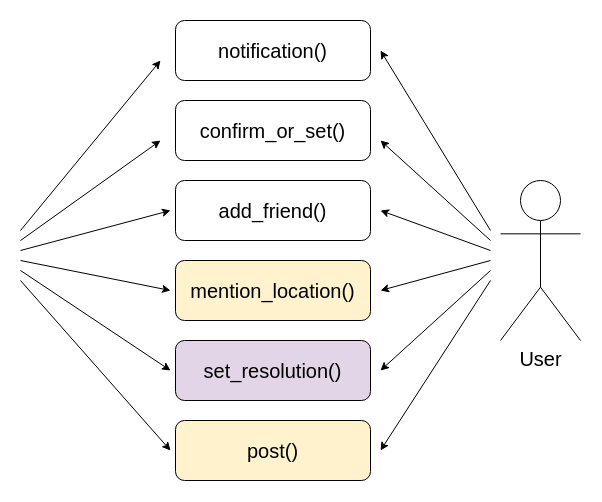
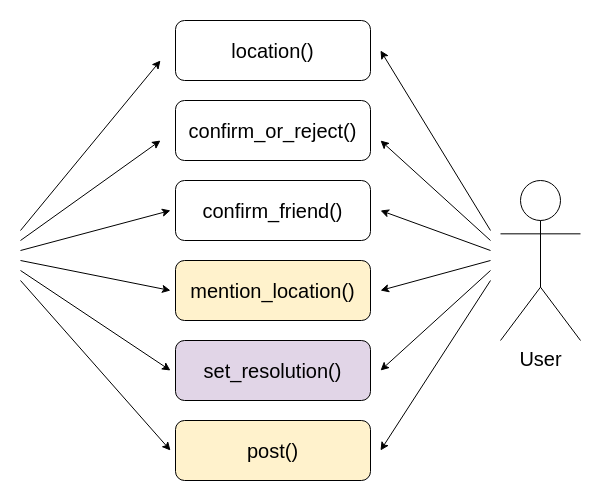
(273, 51) -> (273, 51)
(273, 131) -> (273, 131)
(273, 211) -> (273, 211)
